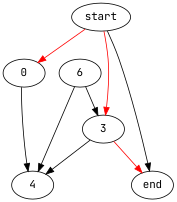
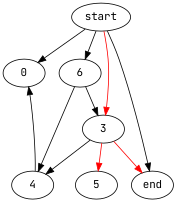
none -> (92, 41)
(65, 43) -> (65, 43)
(23, 125) -> (34, 133)
none -> (96, 185)
